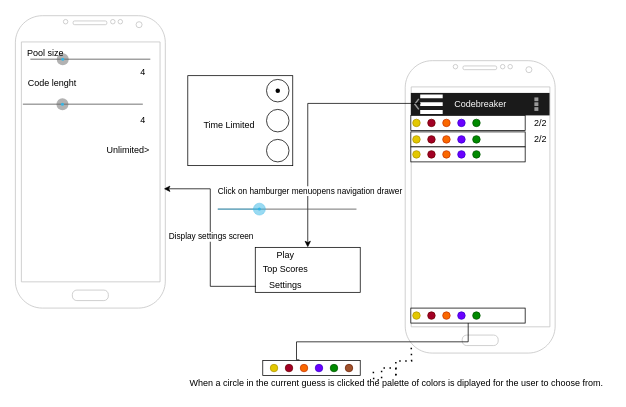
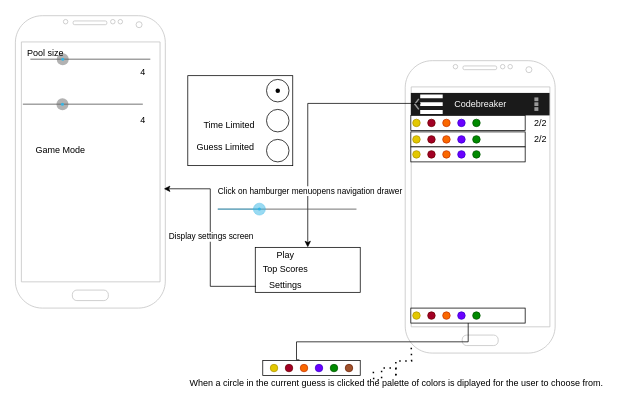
(52, 83) -> none
none -> (225, 147)
none -> (60, 150)
(128, 150) -> none
